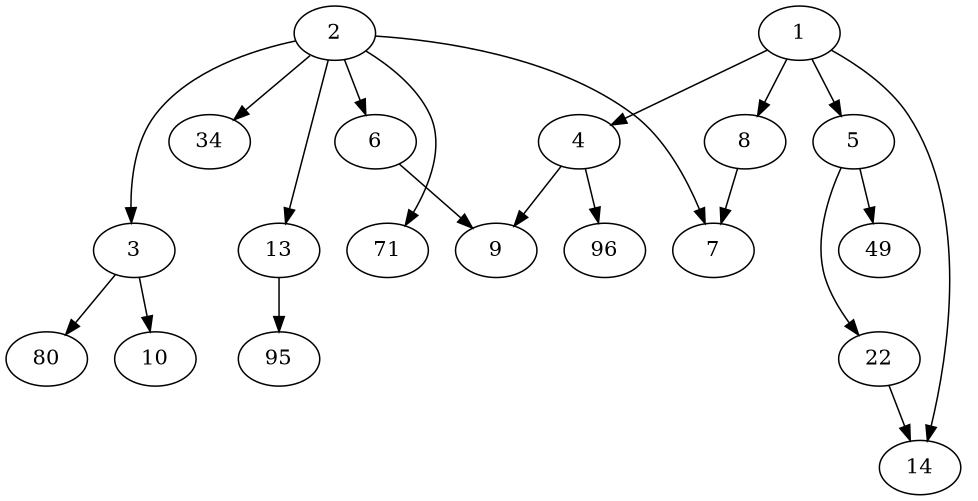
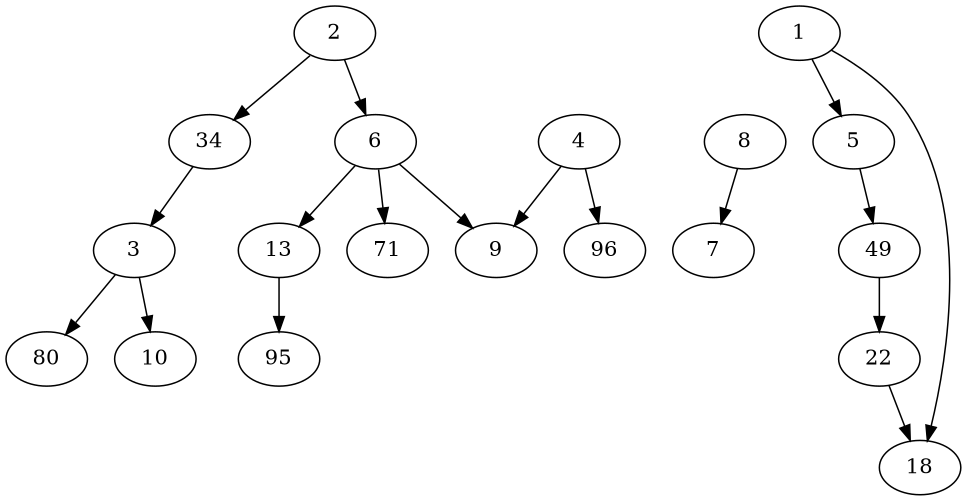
(565, 77) -> none
(776, 81) -> none
(696, 84) -> none
(178, 92) -> (176, 190)
(432, 120) -> (381, 189)
(309, 134) -> (332, 191)
(821, 247) -> (879, 297)
(920, 468) -> (920, 468)
